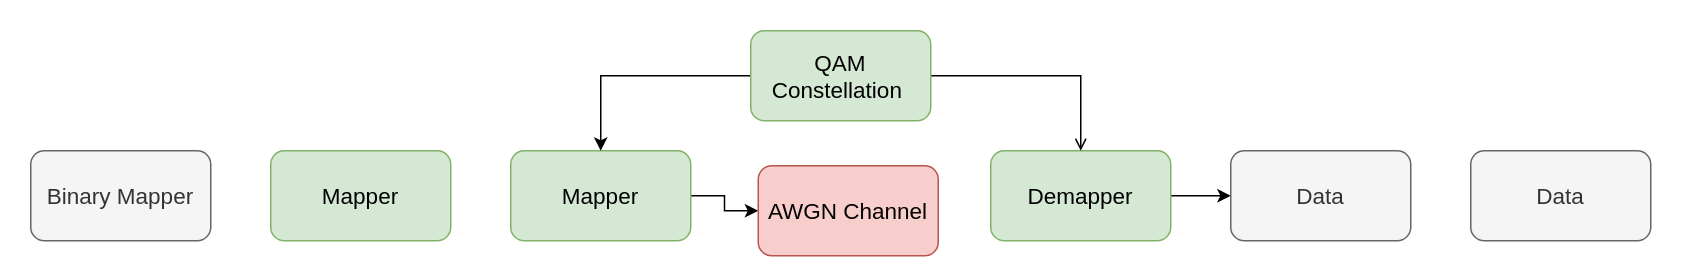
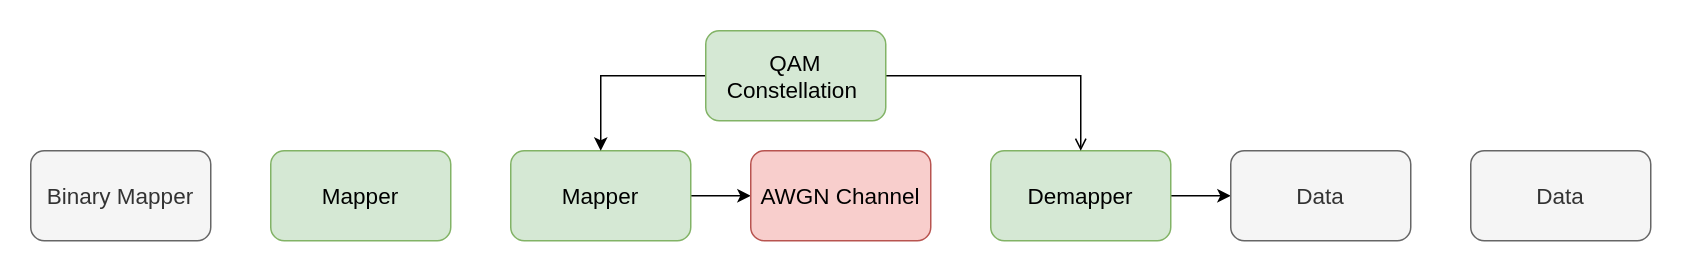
(841, 76) -> (796, 76)
(848, 211) -> (841, 196)
